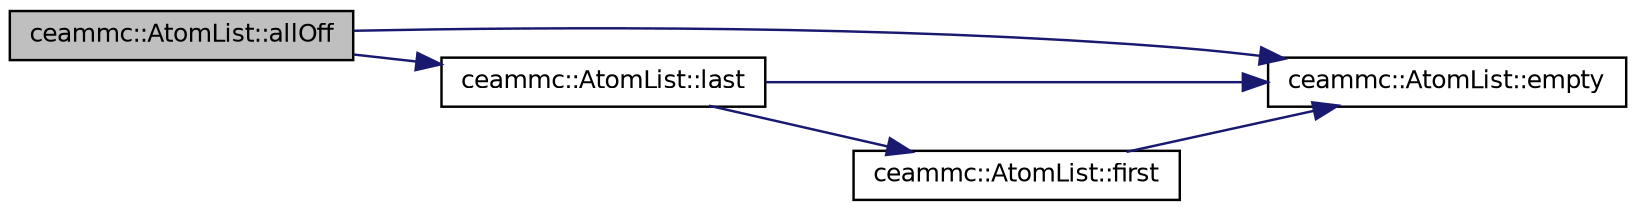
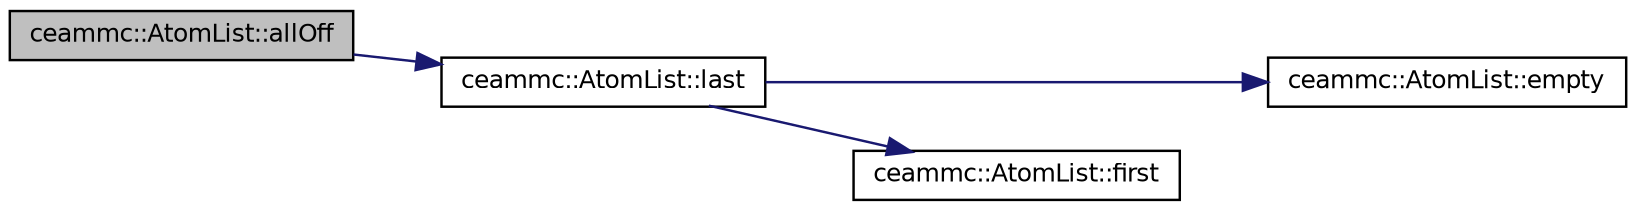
(807, 31) -> none
(1220, 131) -> none
